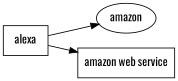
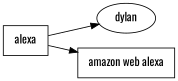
(126, 18) -> (126, 18)
(126, 63) -> (126, 63)
